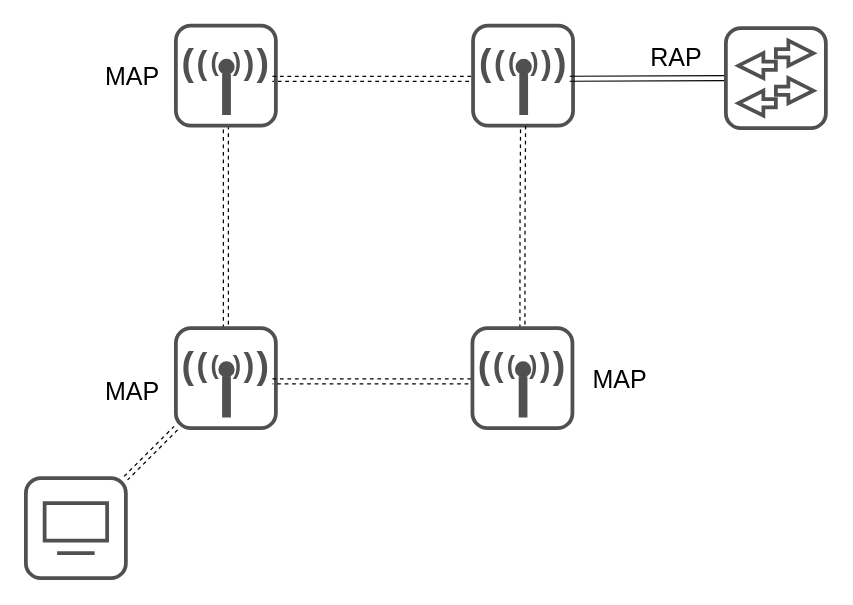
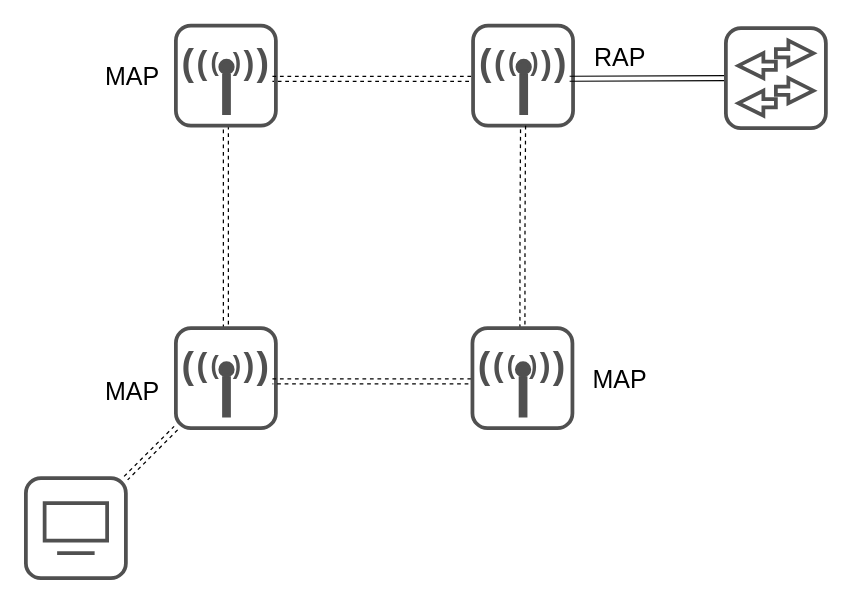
(676, 57) -> (619, 57)
